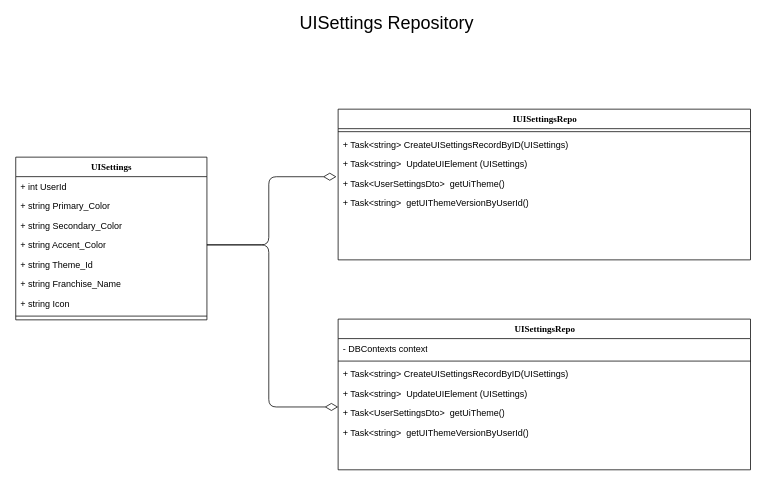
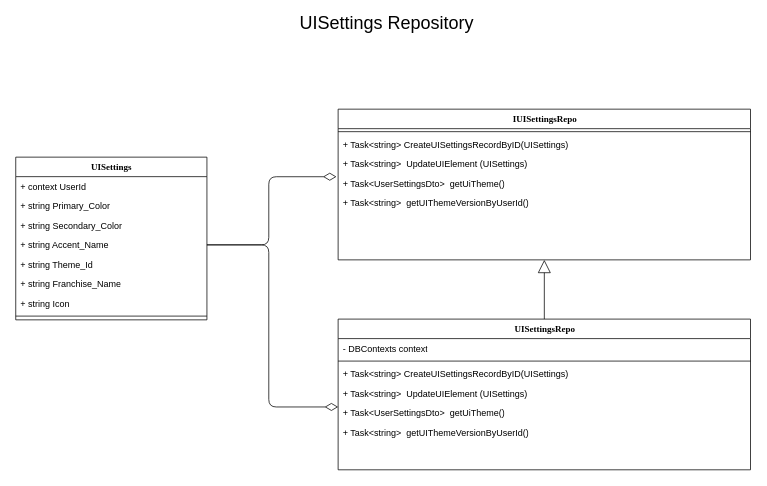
(47, 187) -> (59, 187)
(69, 246) -> (68, 246)
none -> (545, 295)
